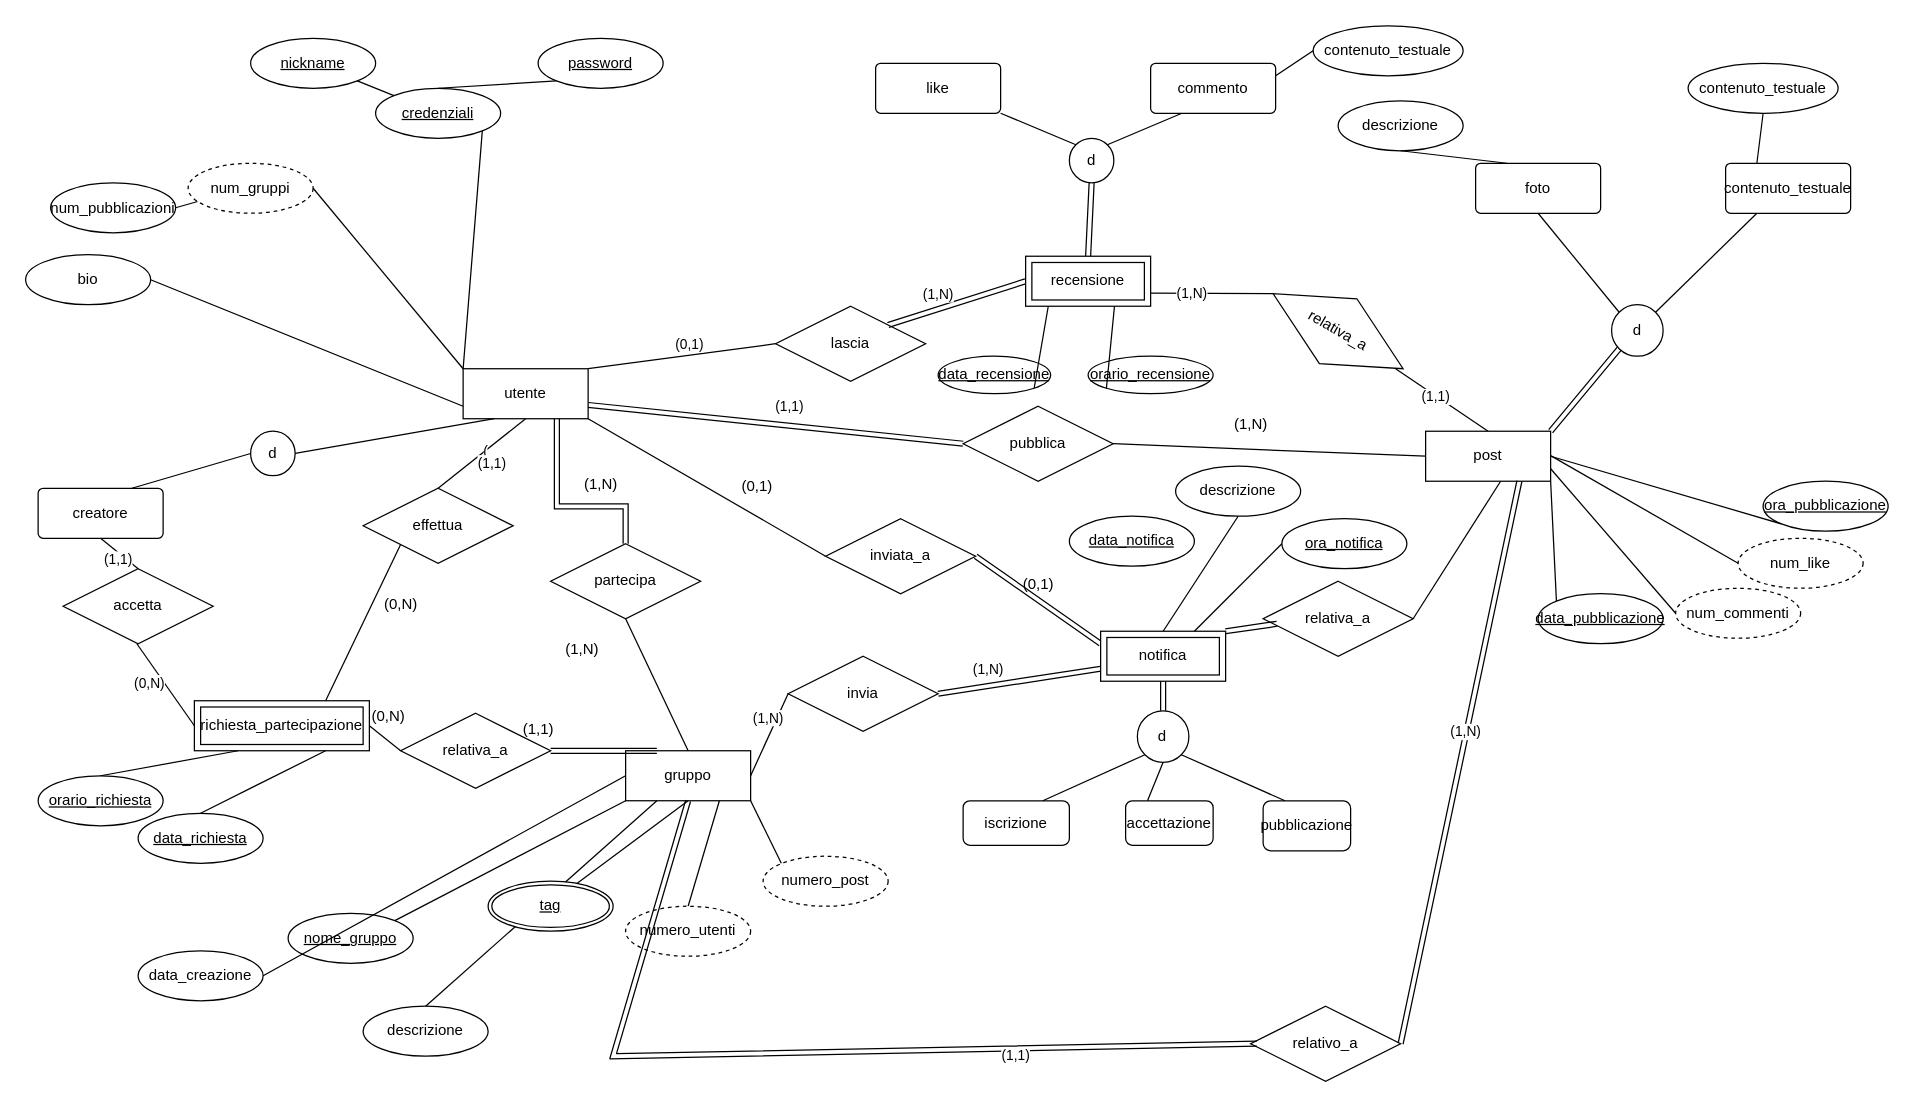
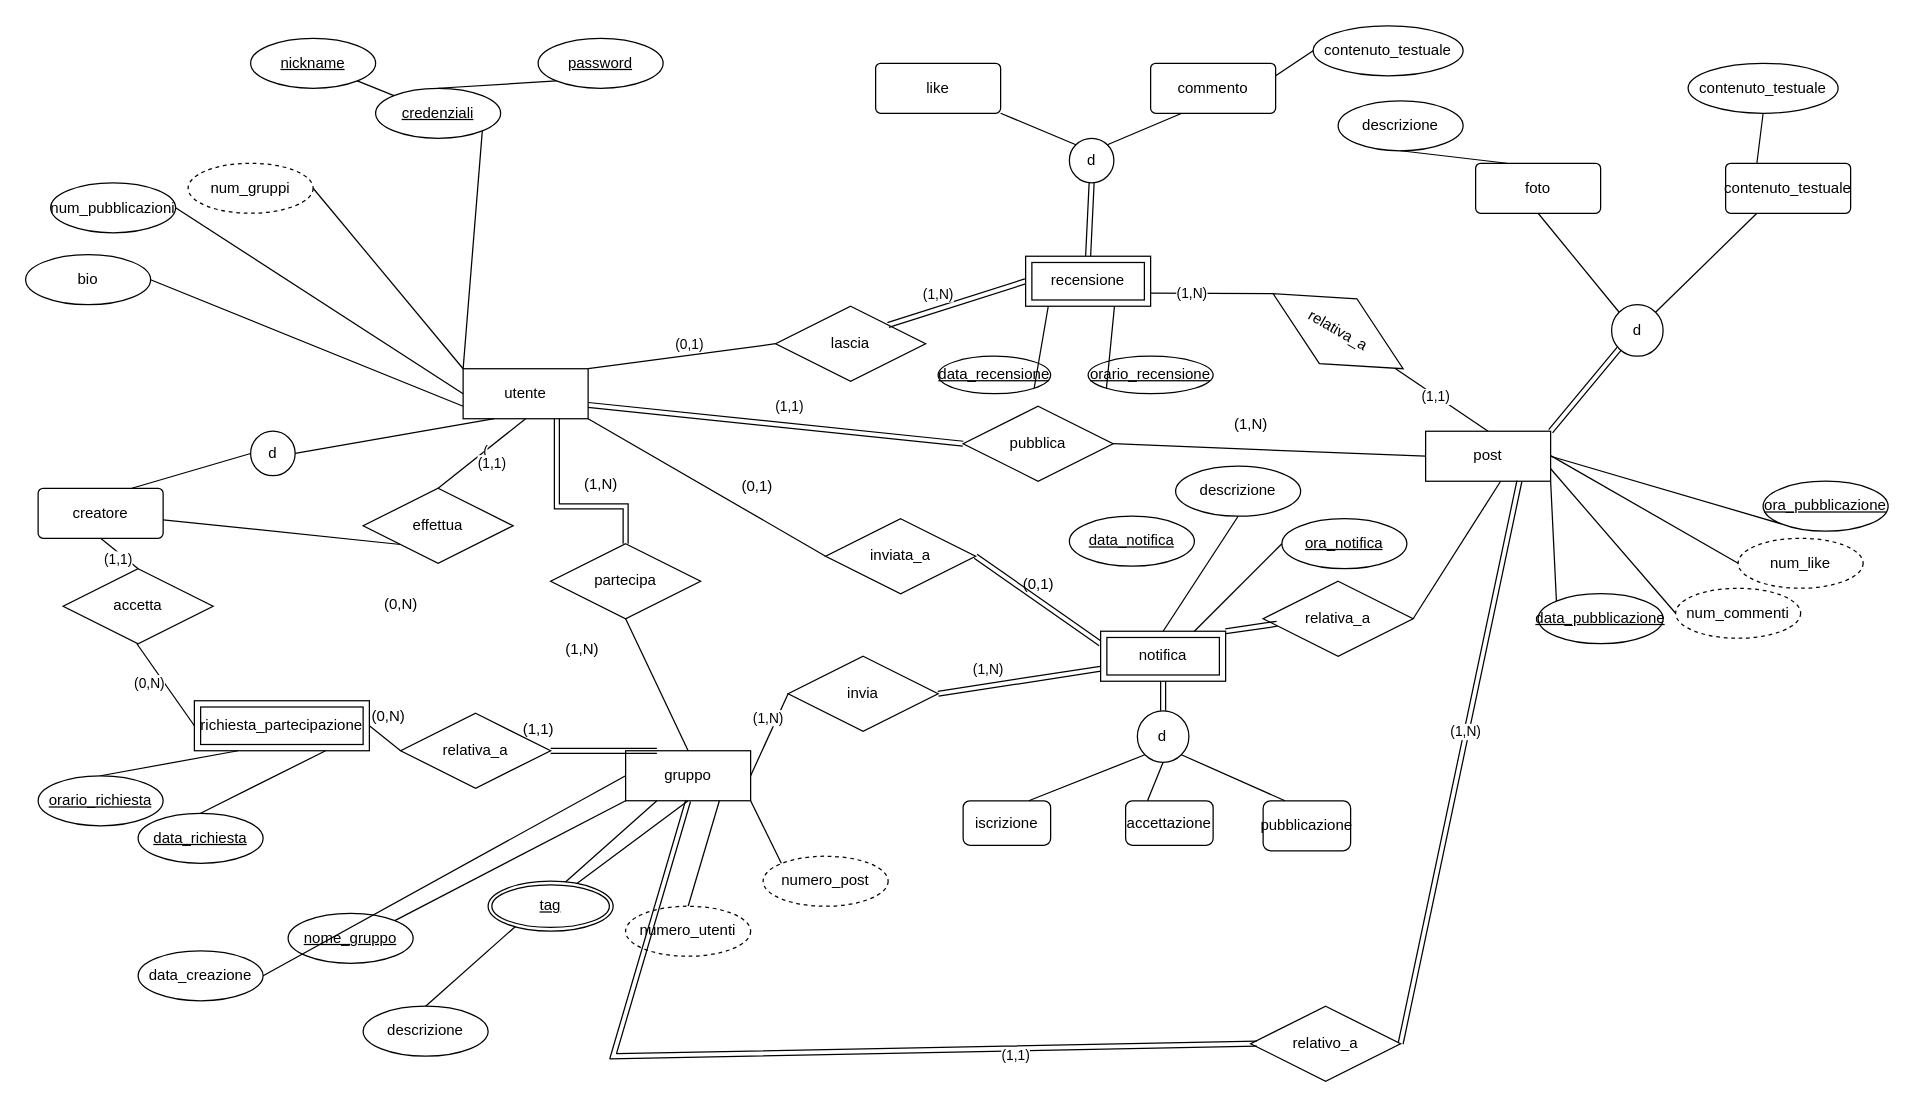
(187, 205) -> (319, 301)
(363, 622) -> (282, 532)
(1016, 823) -> (1007, 823)
